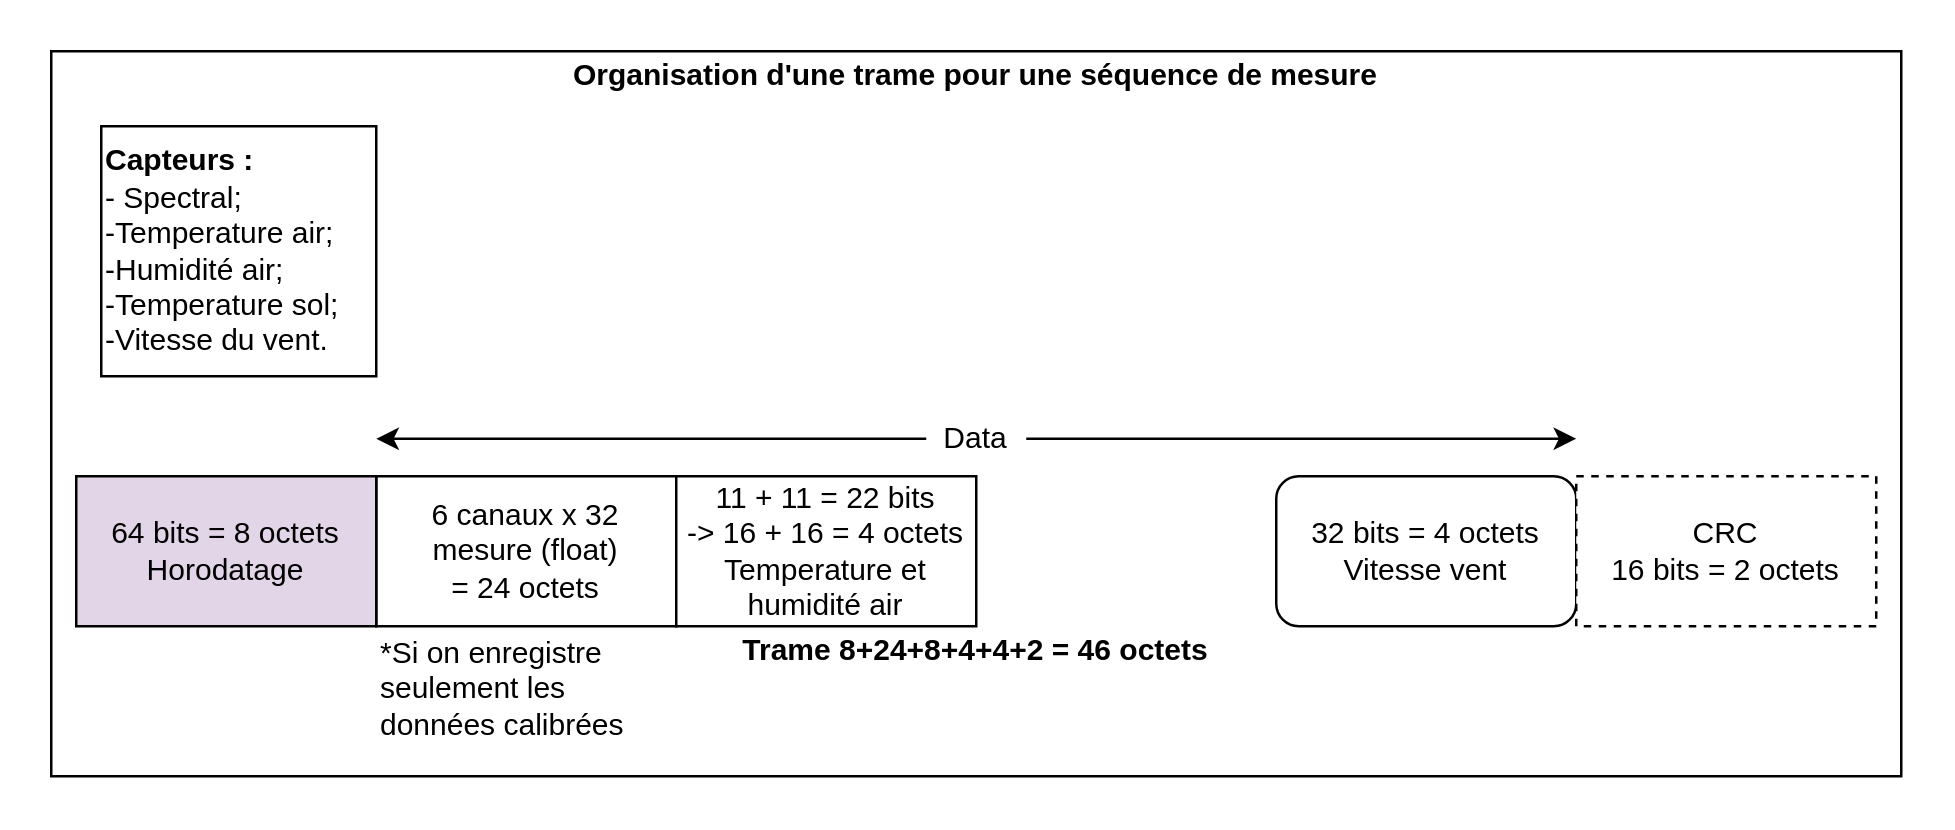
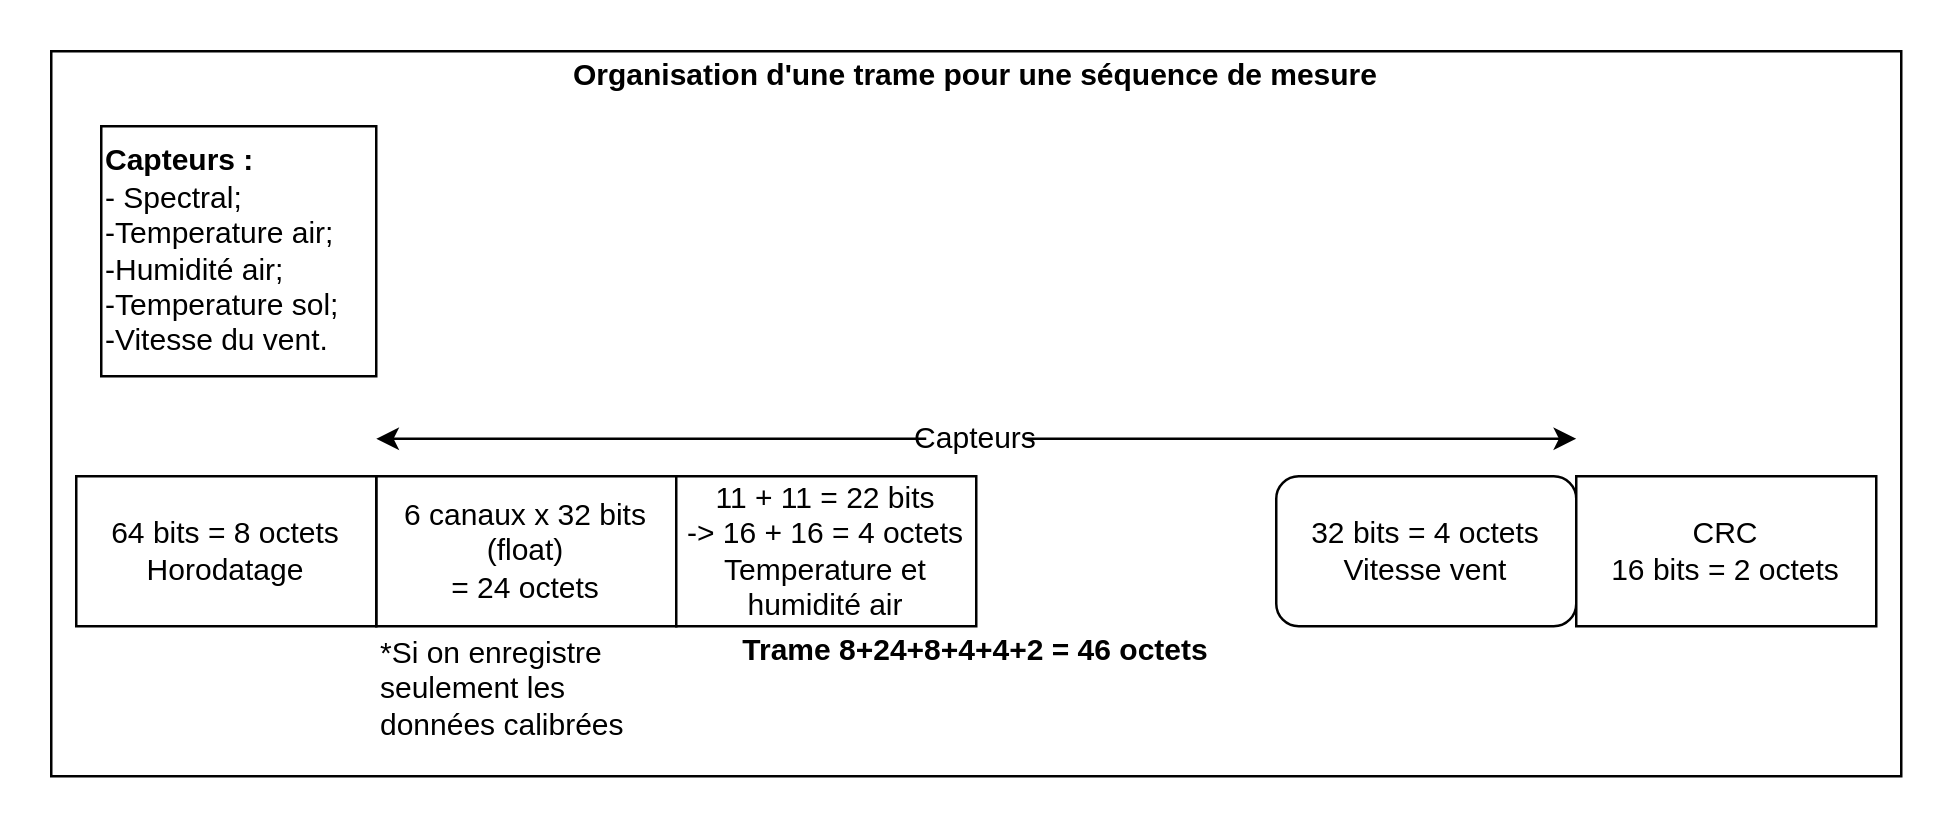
(976, 439) -> (976, 439)
(226, 551) -> (226, 551)
(526, 551) -> (526, 551)
(1726, 551) -> (1726, 551)
